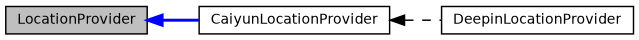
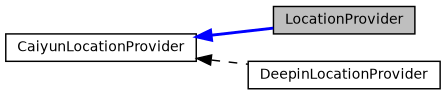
(181, 20) -> (242, 32)
